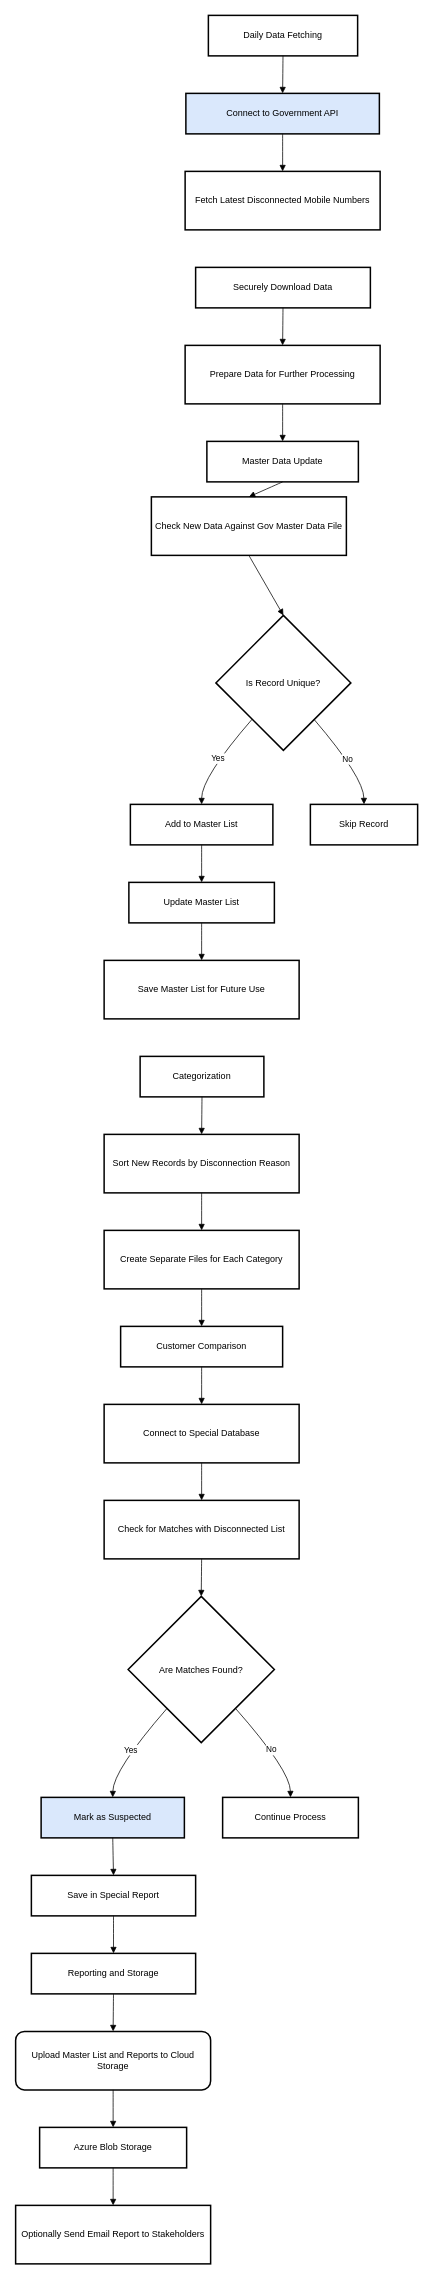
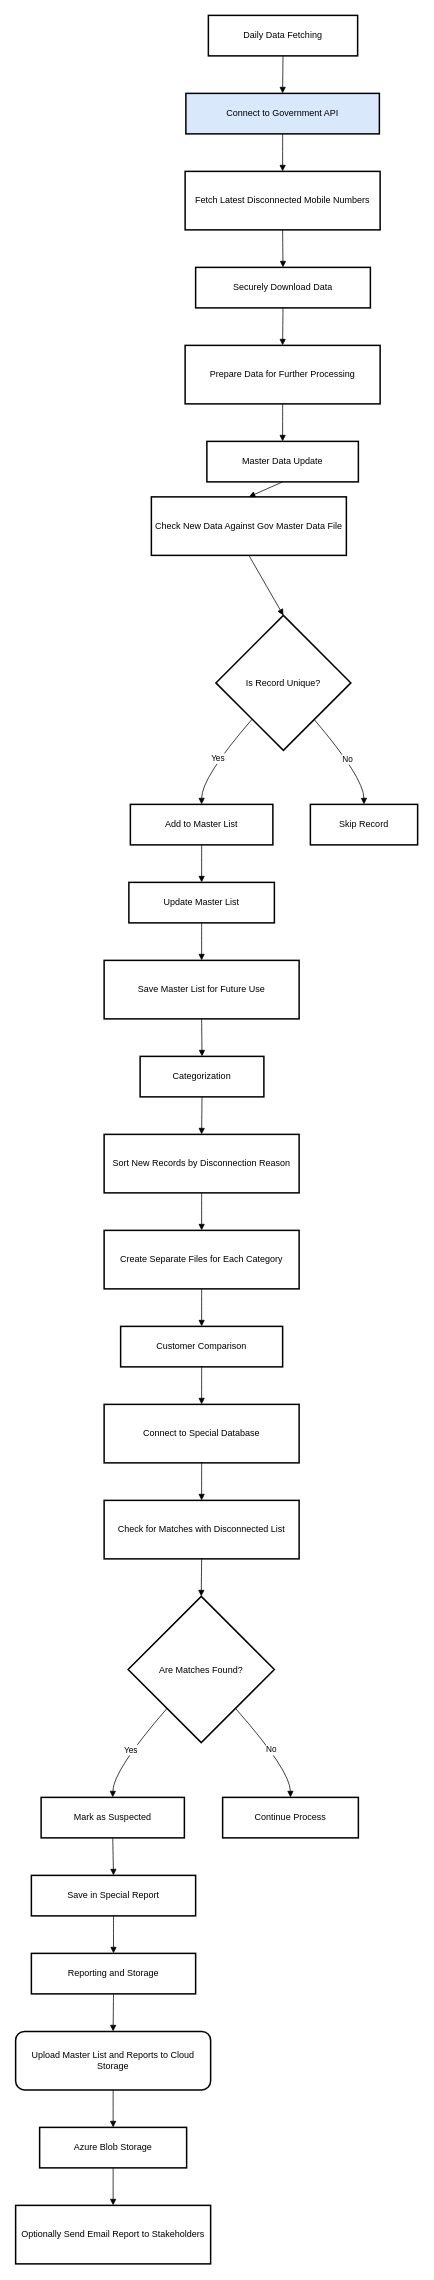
none -> (283, 245)
none -> (202, 1034)
(113, 1818) -> (113, 1818)
